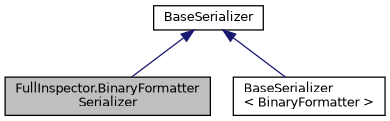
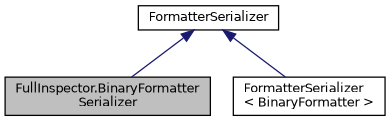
(208, 18) -> (208, 18)
(309, 96) -> (309, 96)
